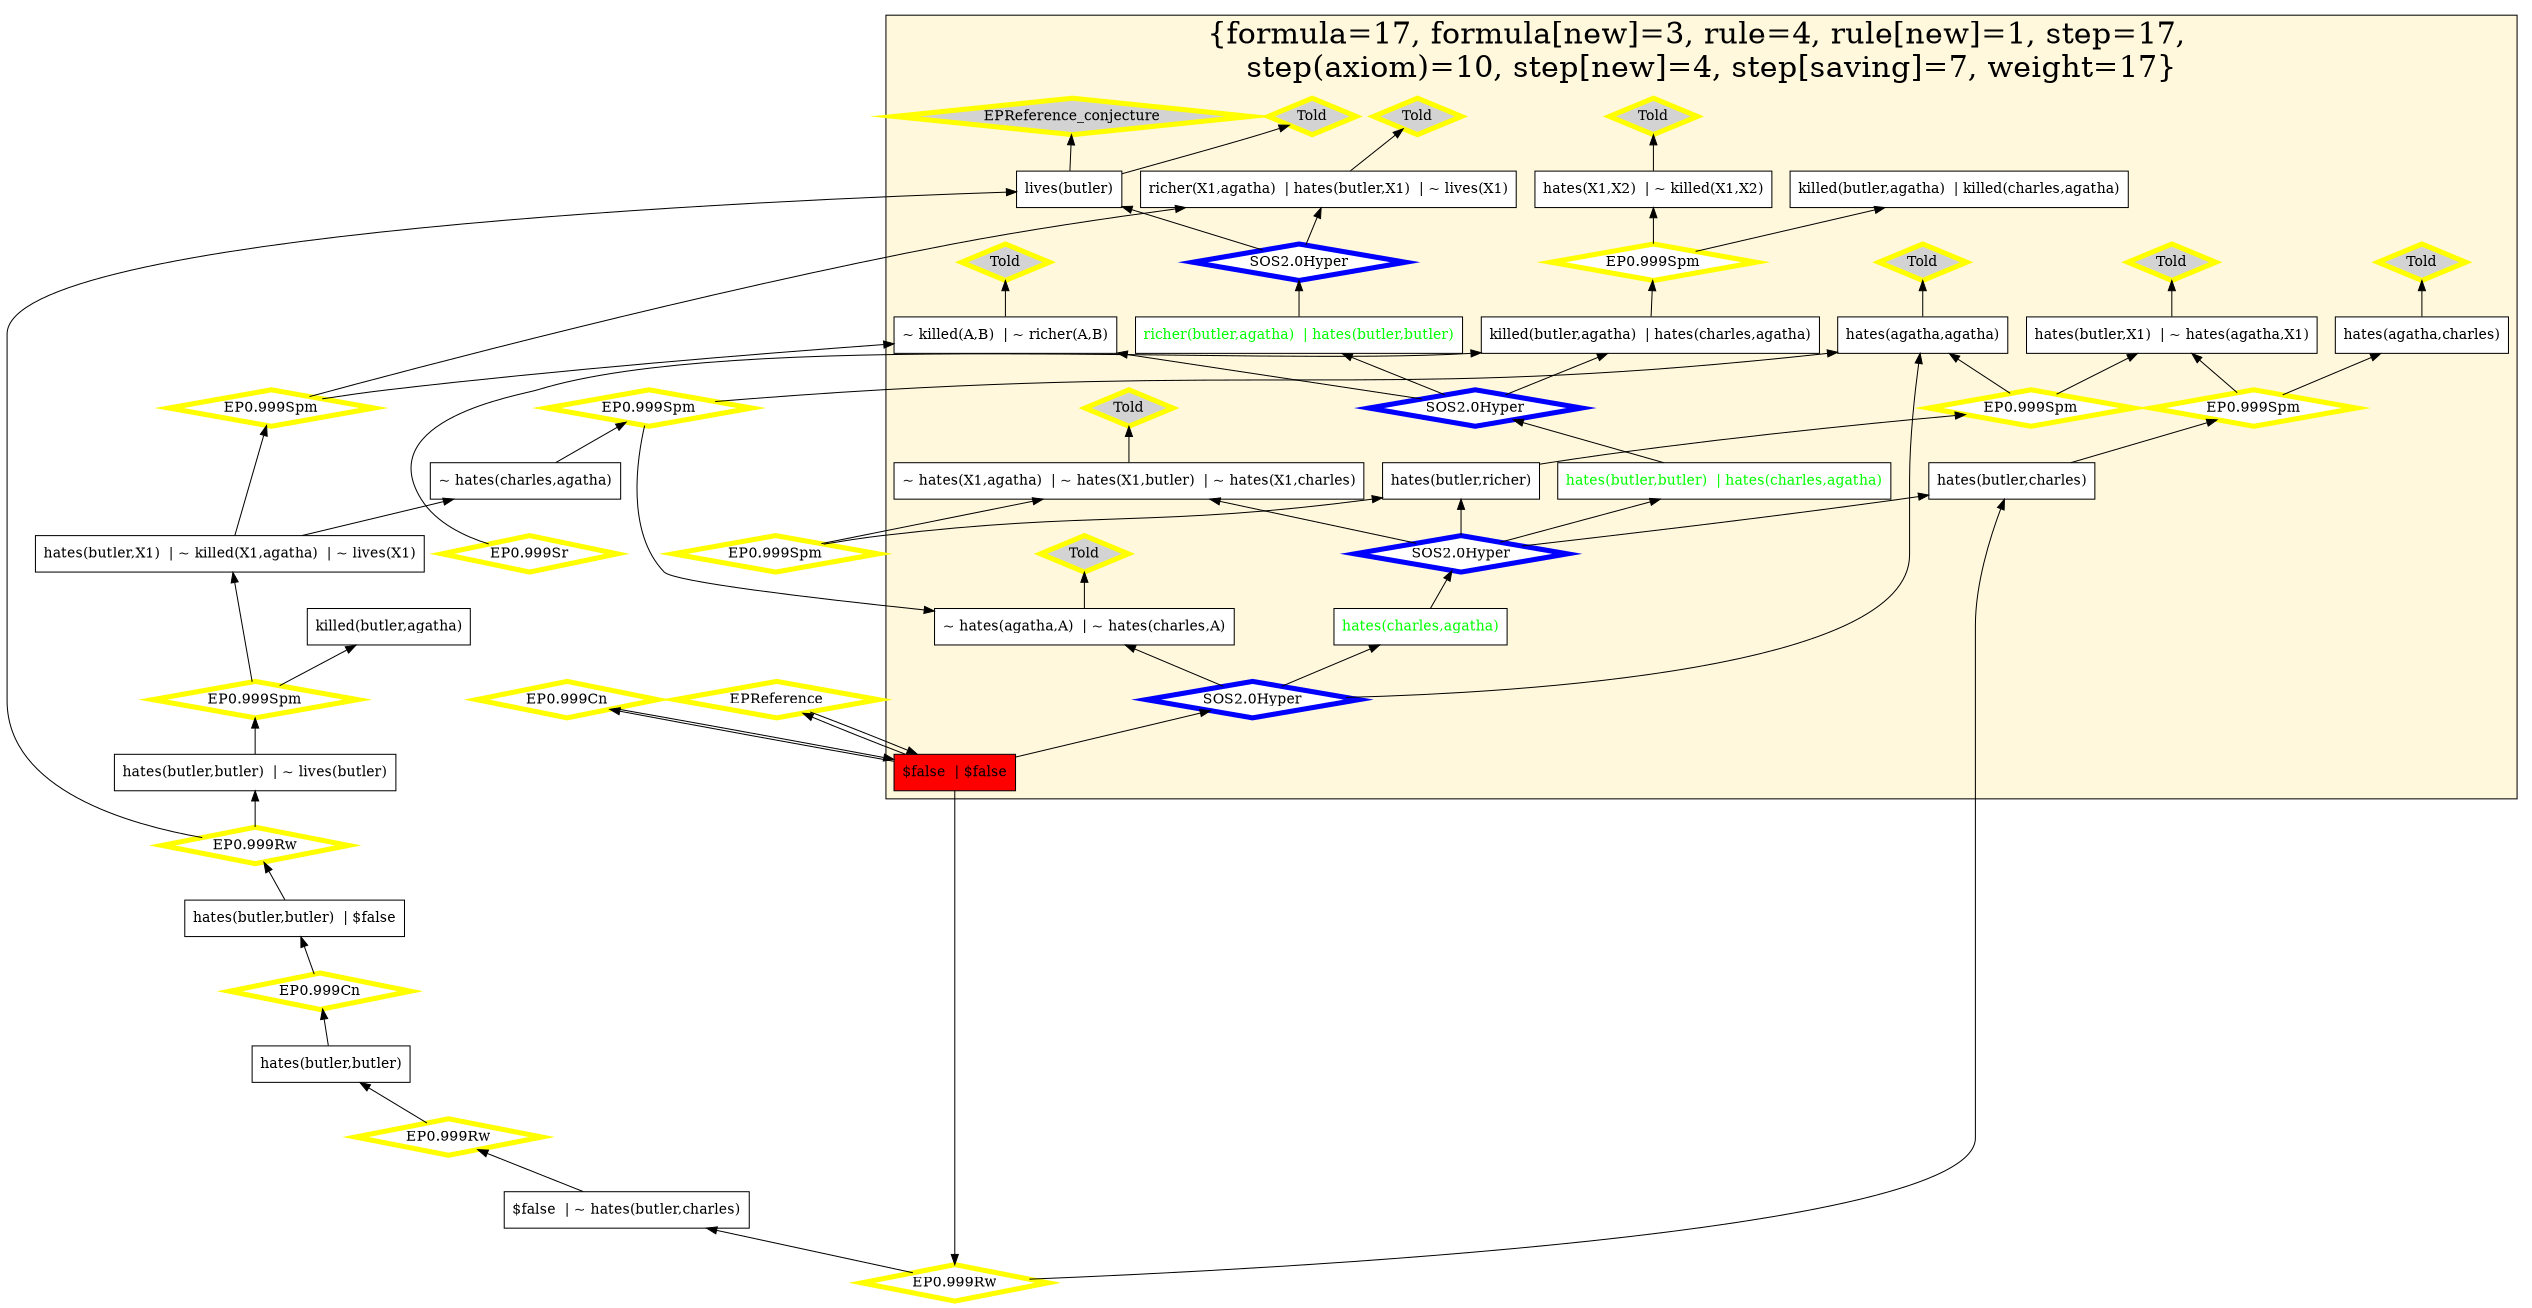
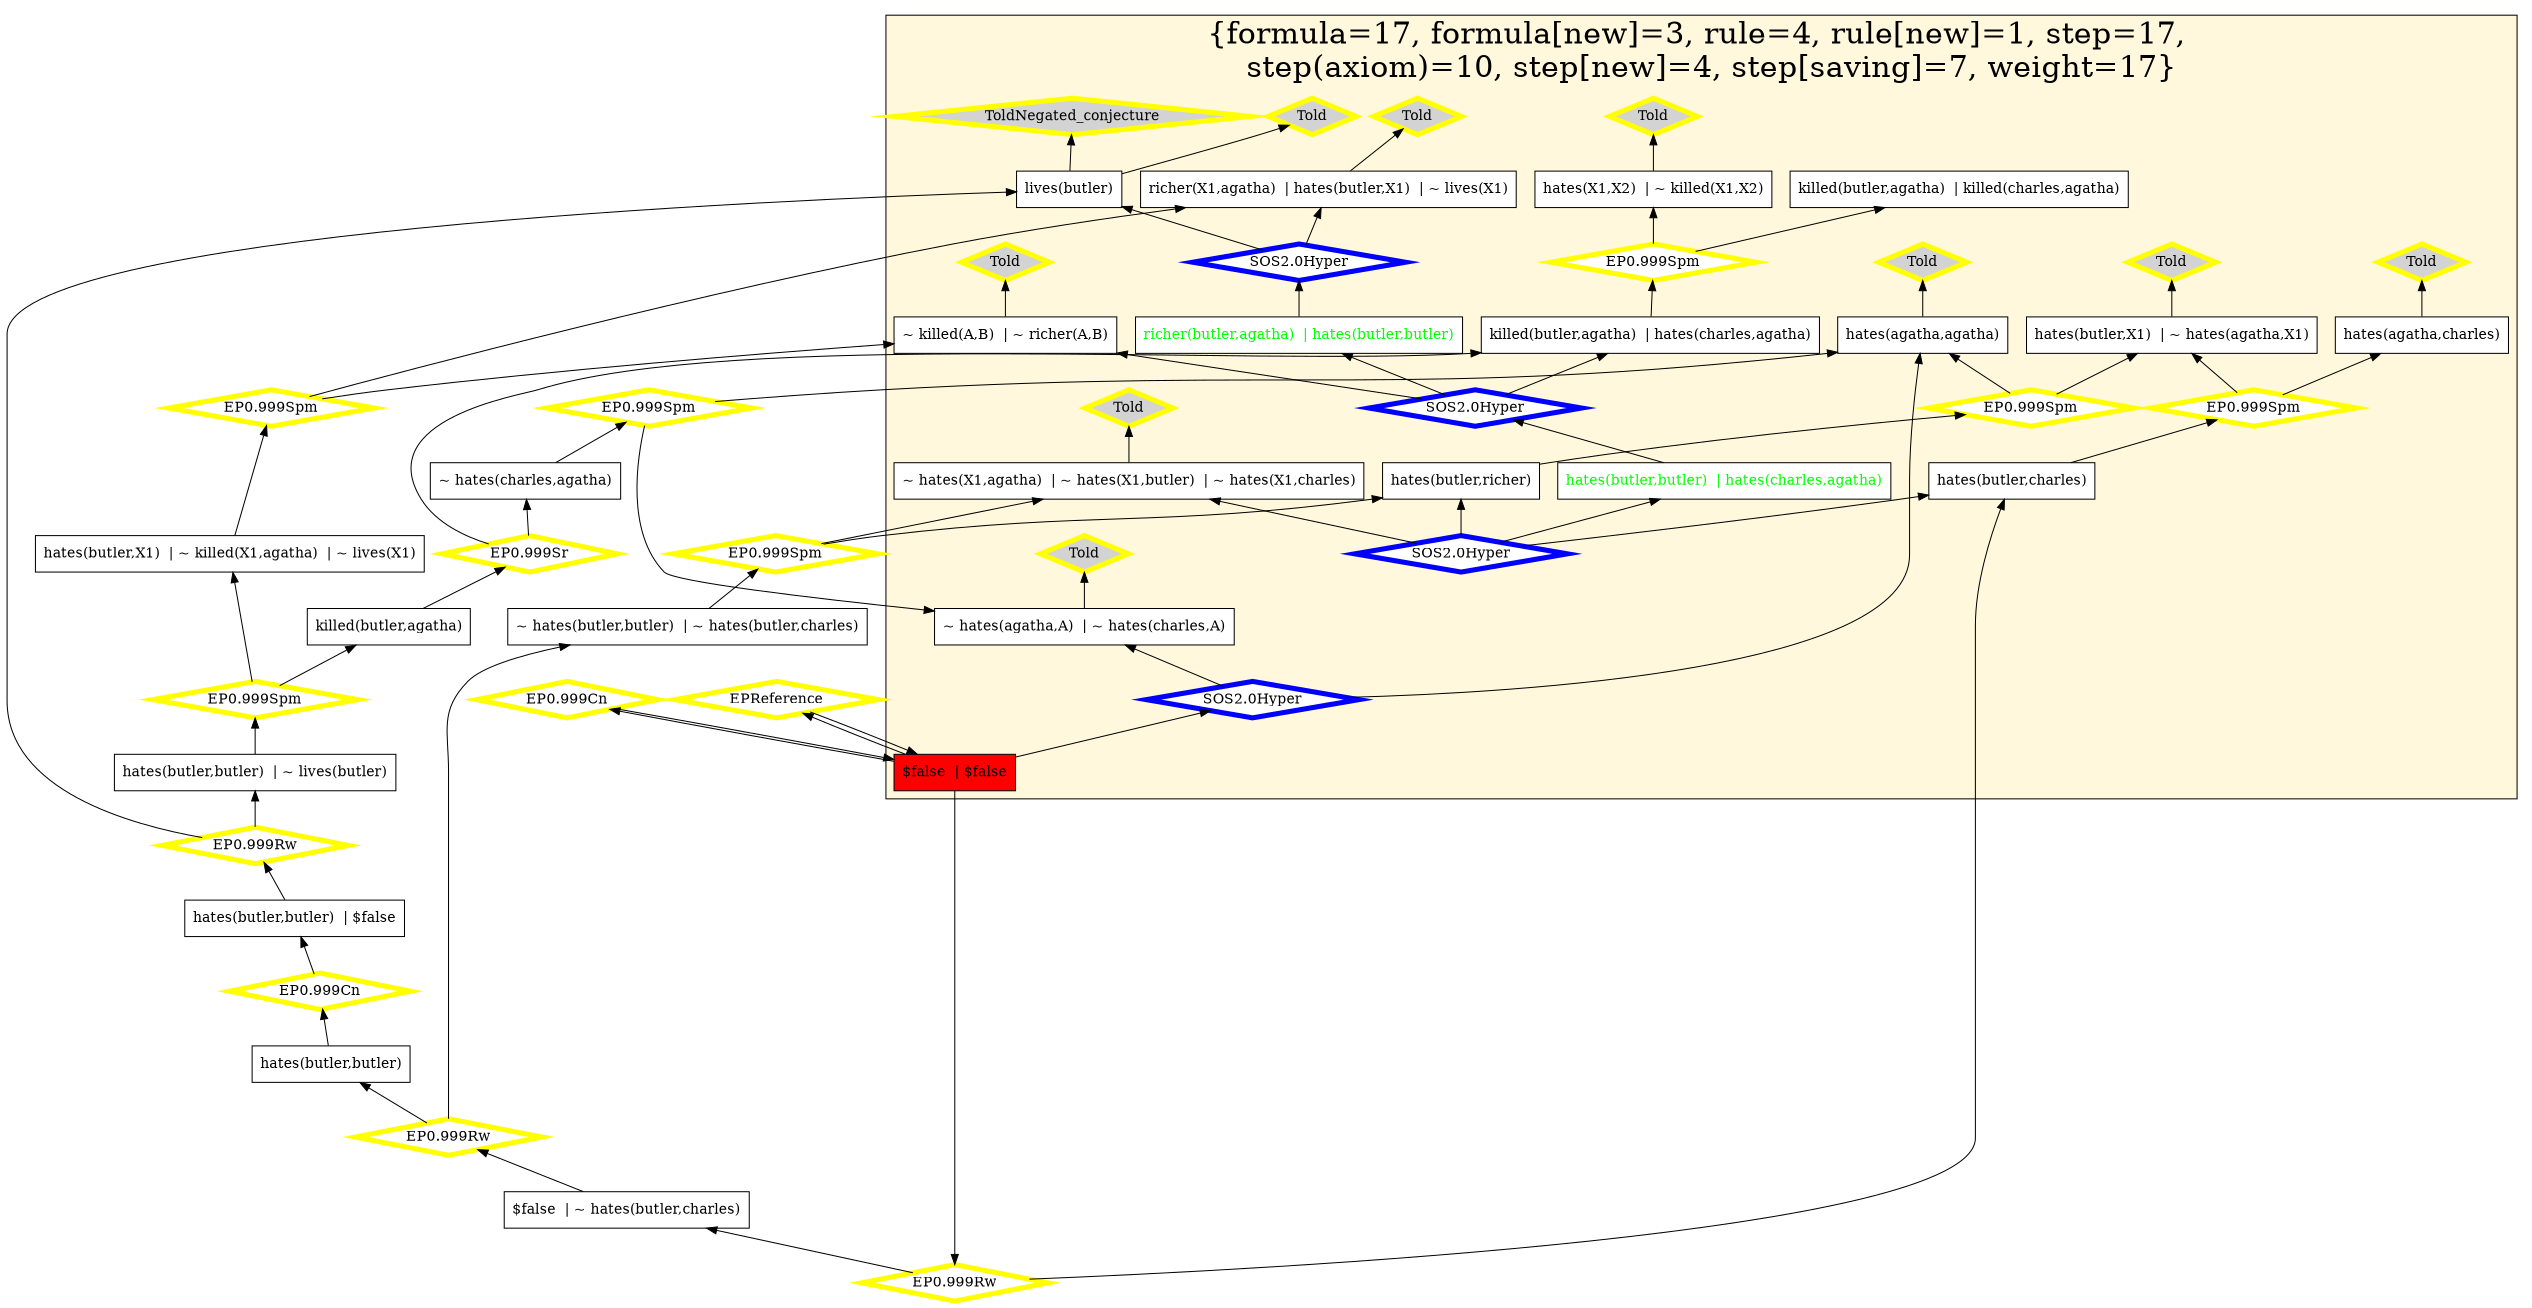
(1072, 116) -> (1072, 116)
(373, 519) -> (528, 523)
none -> (460, 590)
none -> (687, 627)
(1421, 627) -> none
